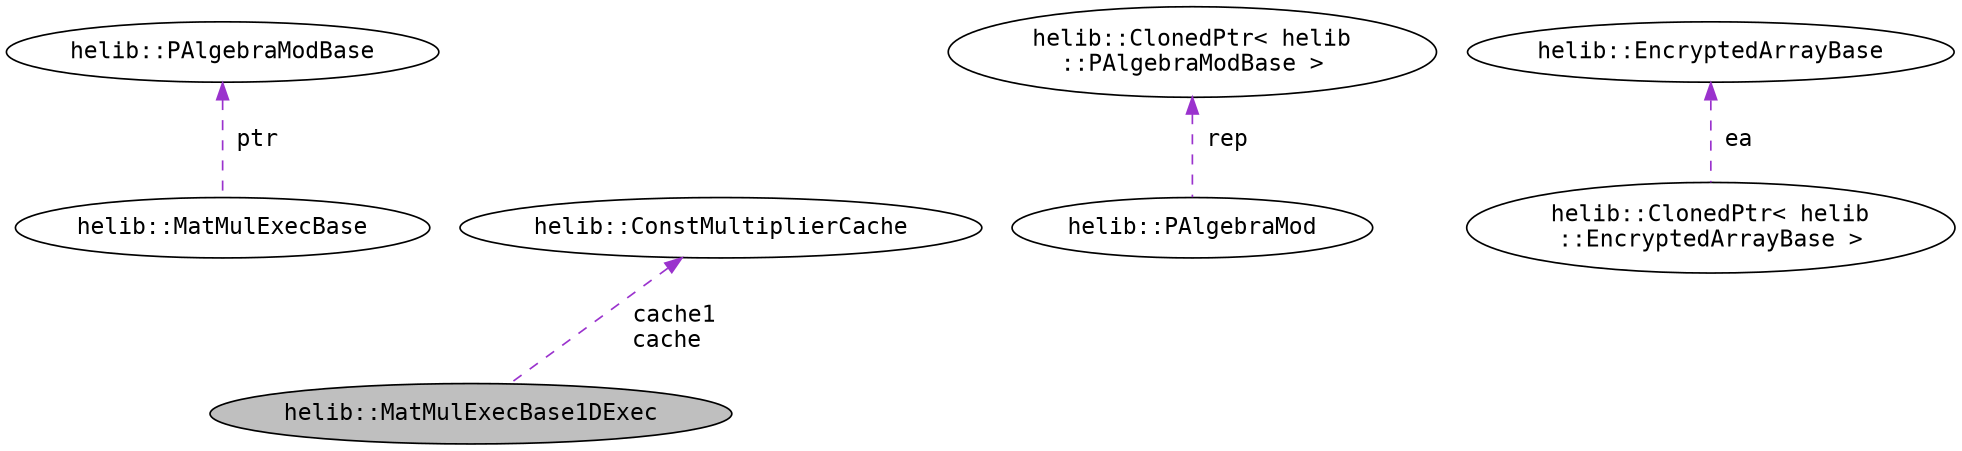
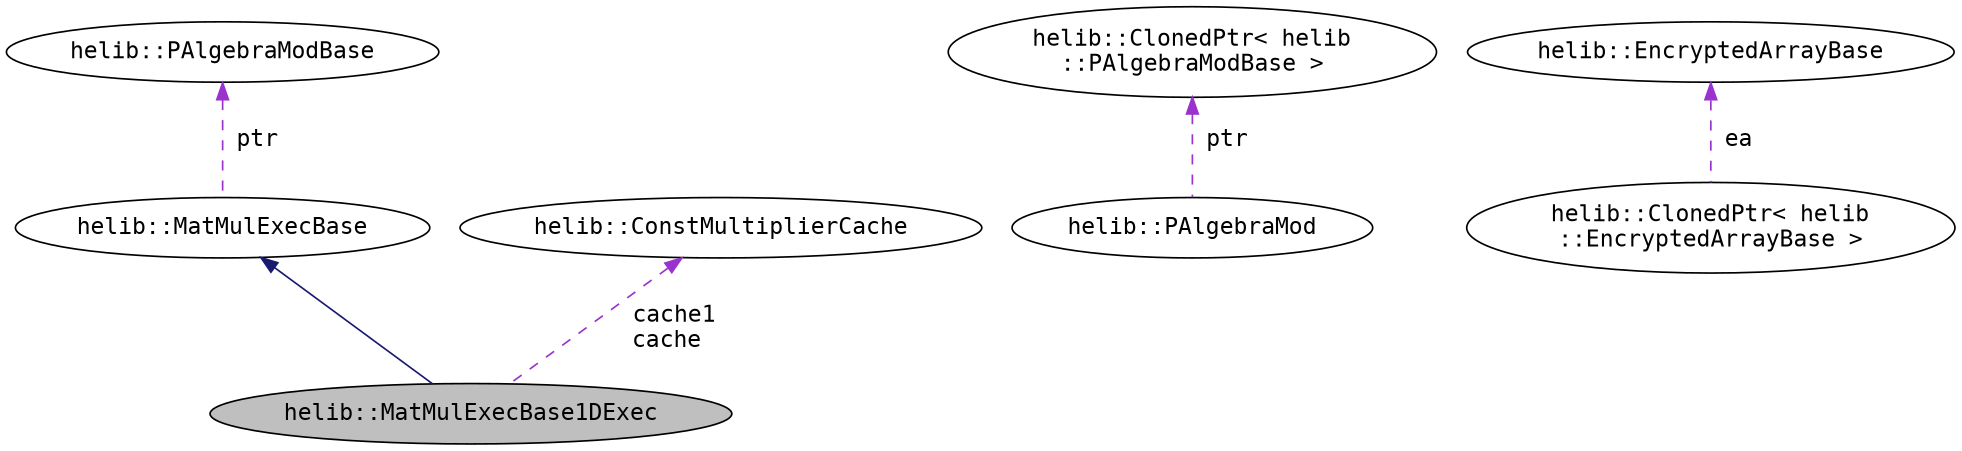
(1221, 140) -> (1221, 140)
none -> (353, 326)
